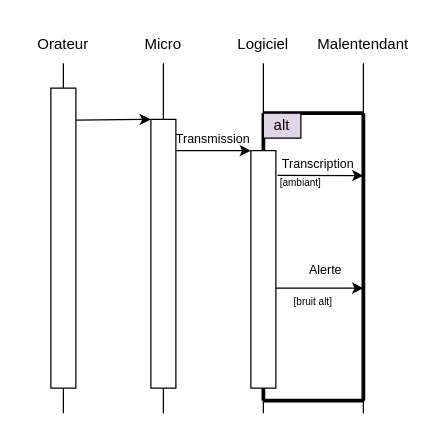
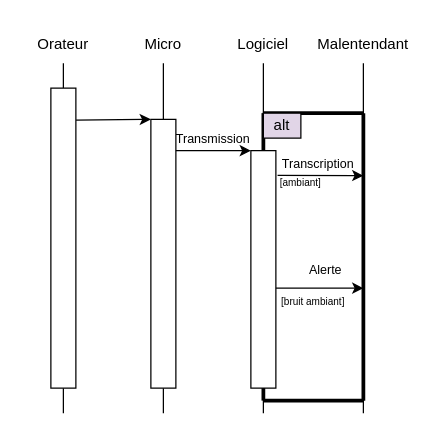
(313, 301) -> (313, 301)
